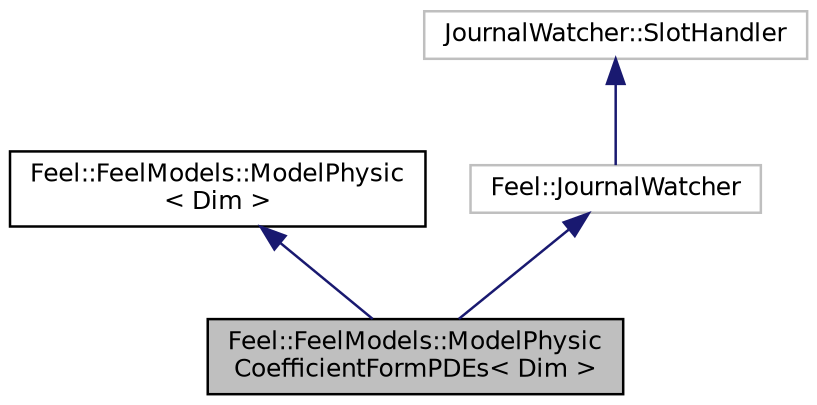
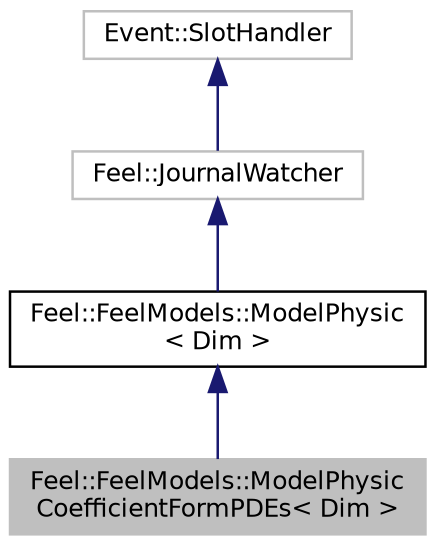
(616, 35) -> (218, 35)
(514, 274) -> (218, 258)
(415, 357) -> (218, 497)
